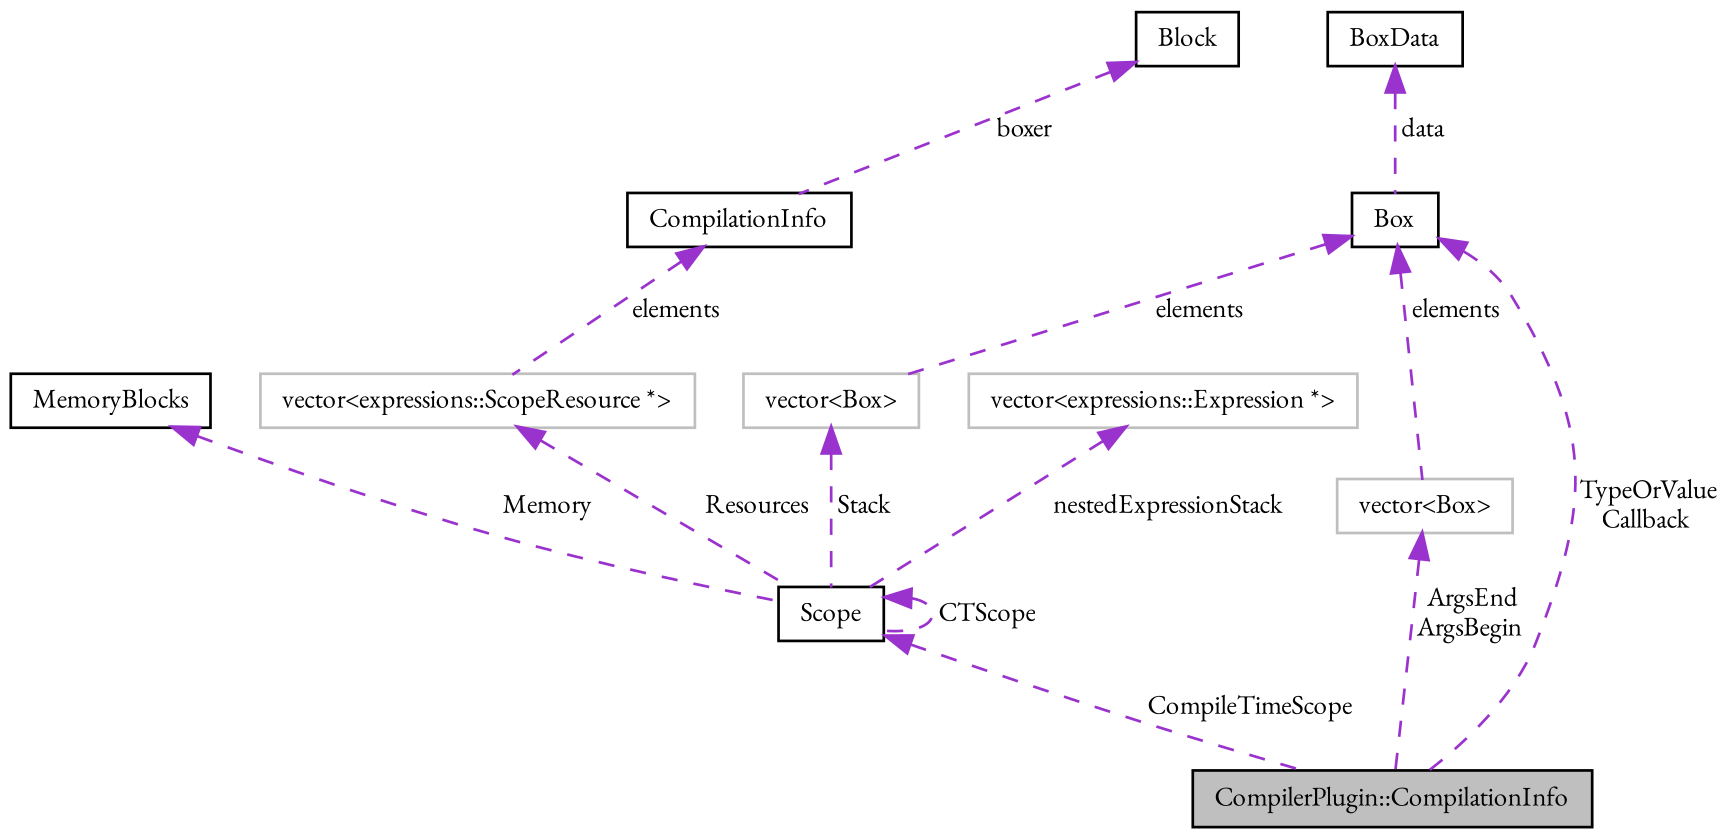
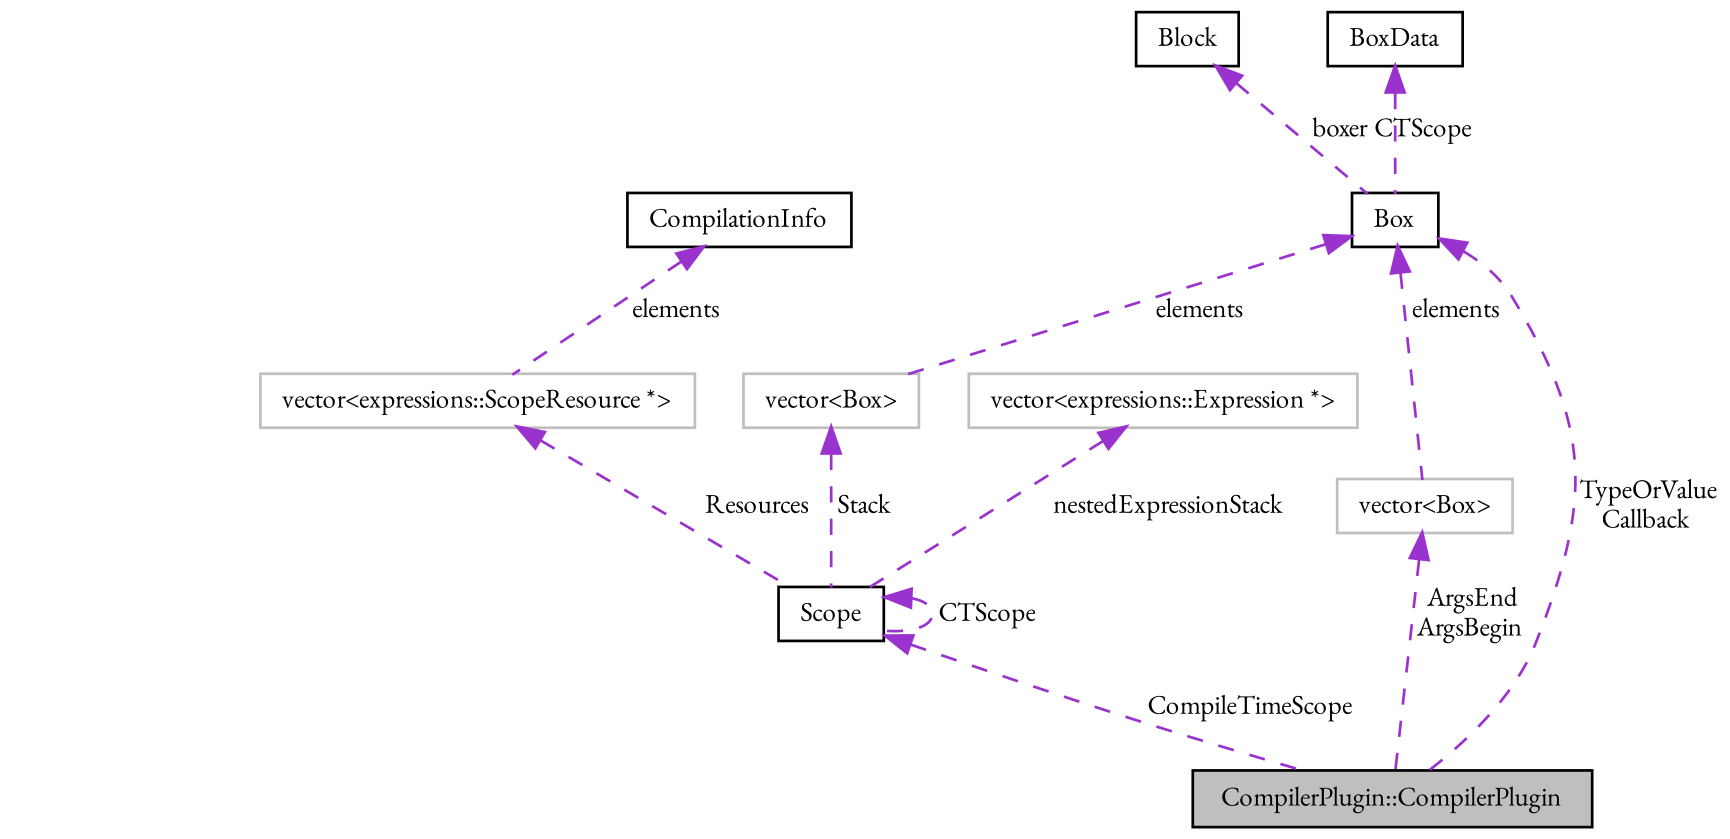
(1421, 130) -> (1421, 130)
(955, 133) -> (1302, 139)
(111, 401) -> none
(1392, 799) -> (1392, 799)
